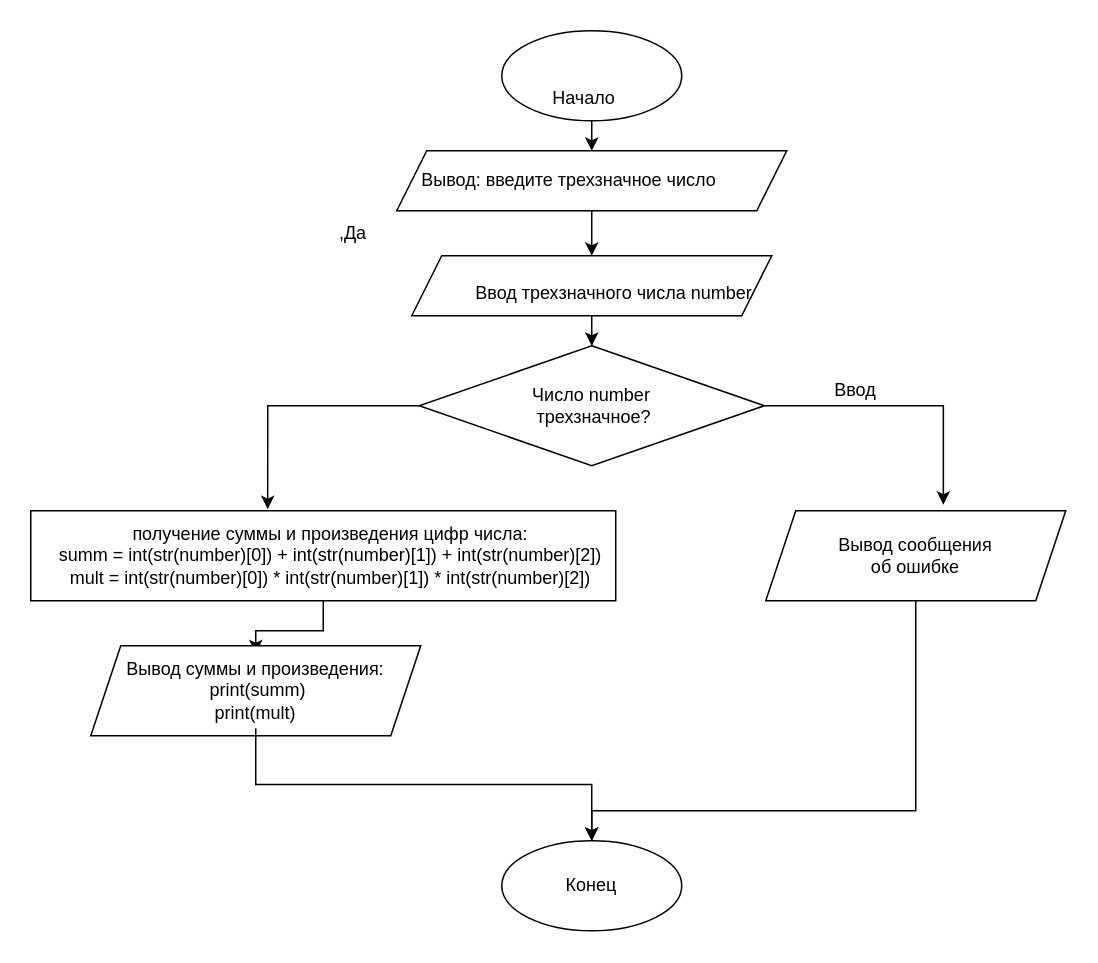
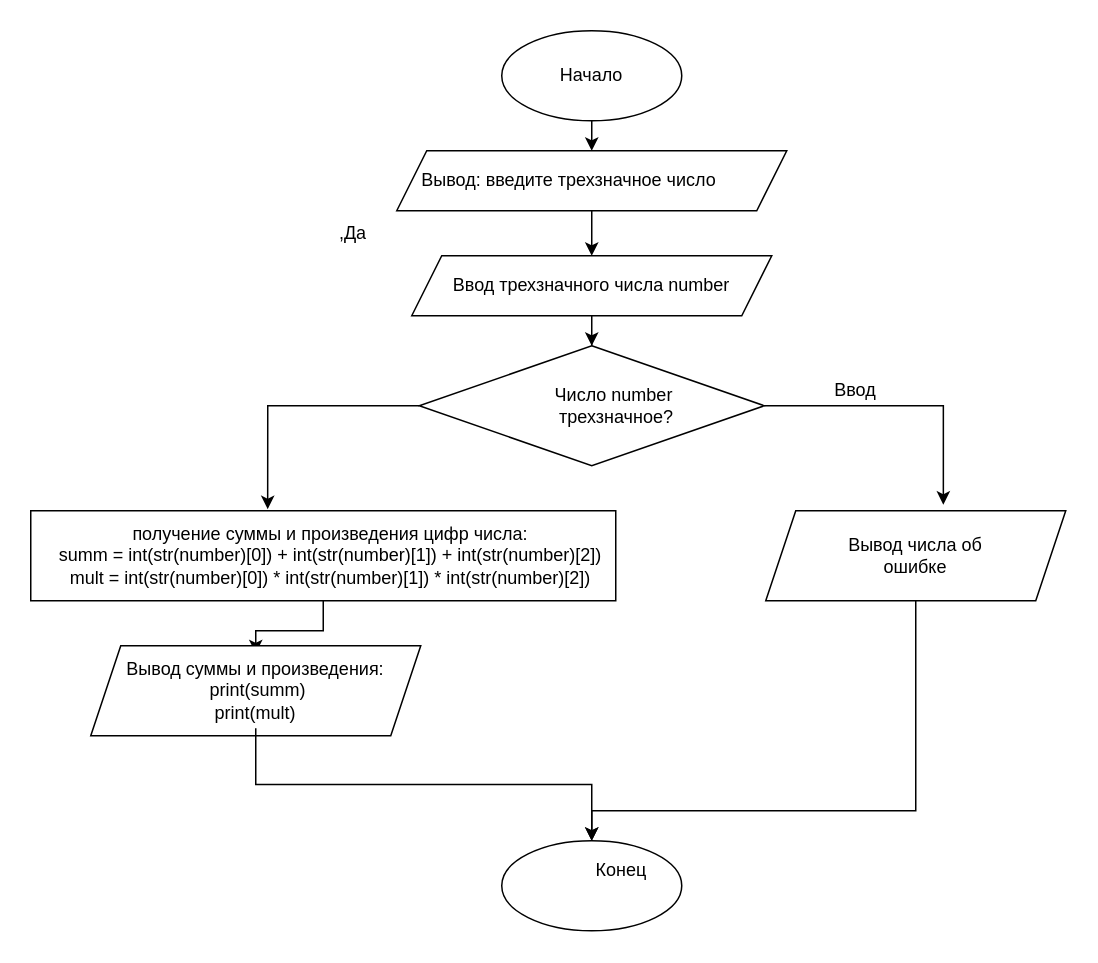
(584, 98) -> (592, 76)
(614, 293) -> (592, 286)
(592, 406) -> (614, 406)
(916, 556) -> (916, 556)
(592, 886) -> (622, 871)
